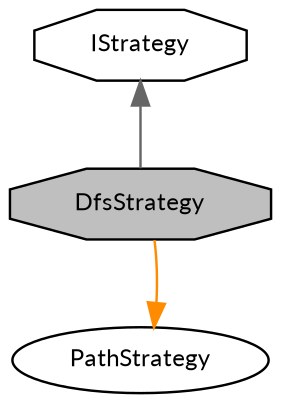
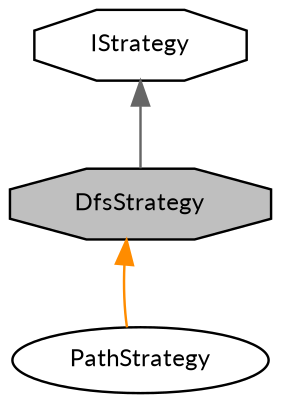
(157, 271) -> (124, 296)
